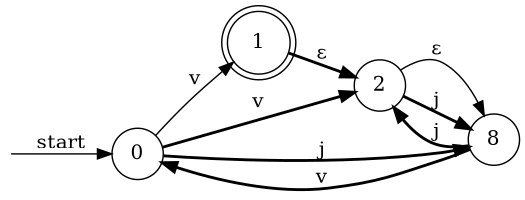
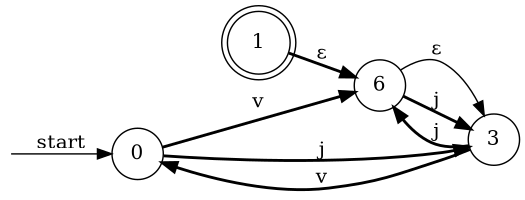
(380, 86) -> (380, 86)
(188, 102) -> none
(494, 140) -> (494, 140)
